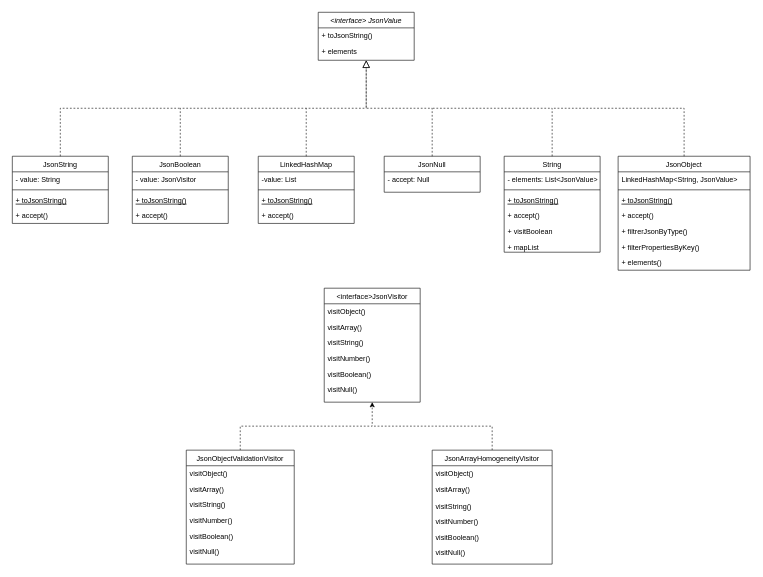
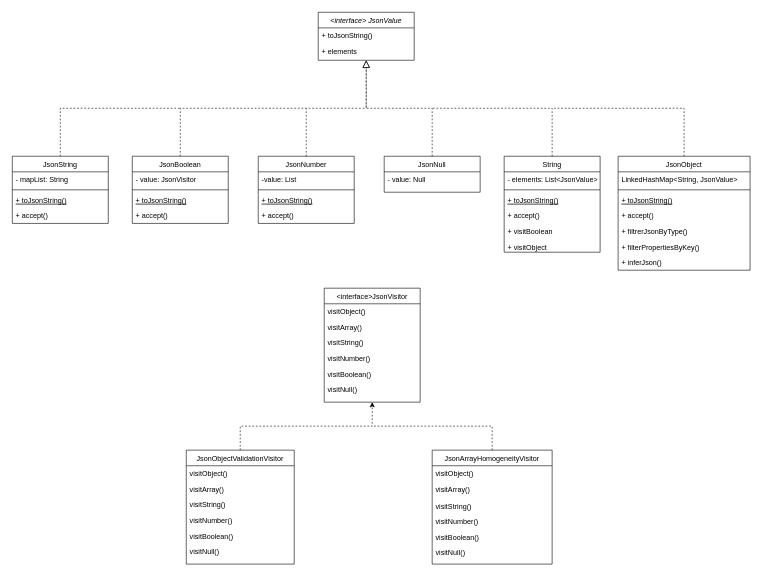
(306, 164) -> (306, 164)
(41, 180) -> (45, 180)
(411, 180) -> (408, 180)
(524, 247) -> (531, 247)
(644, 263) -> (646, 263)
